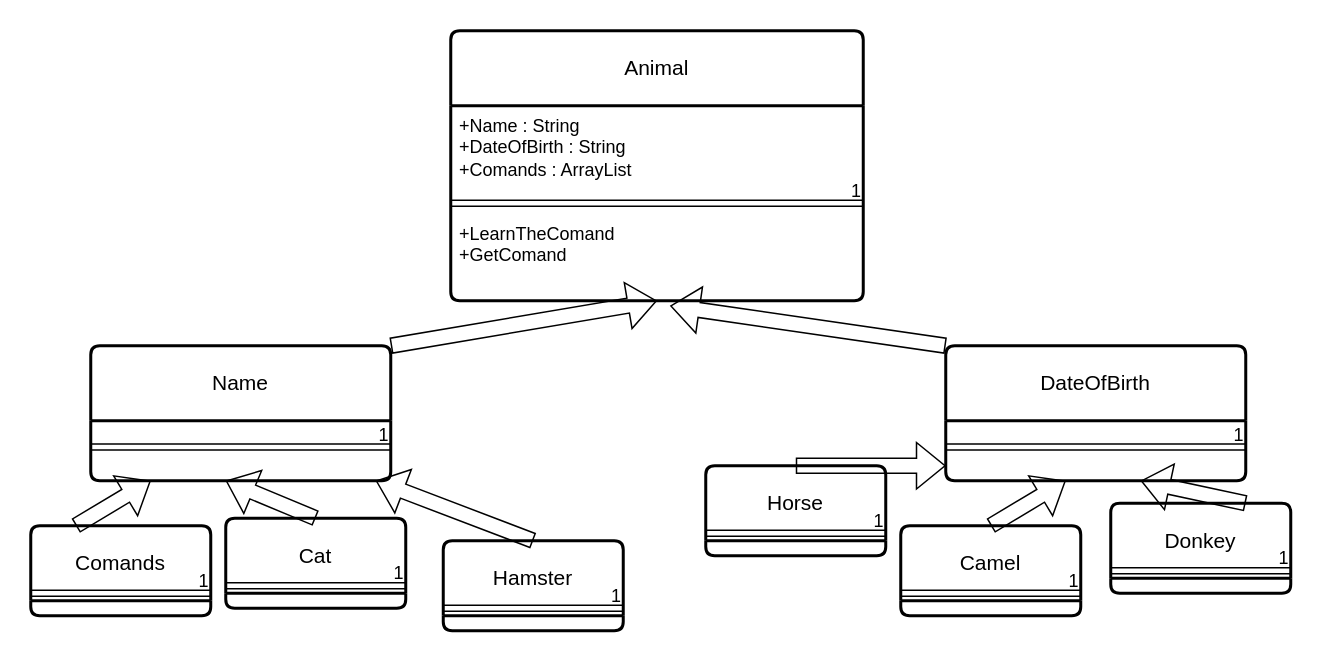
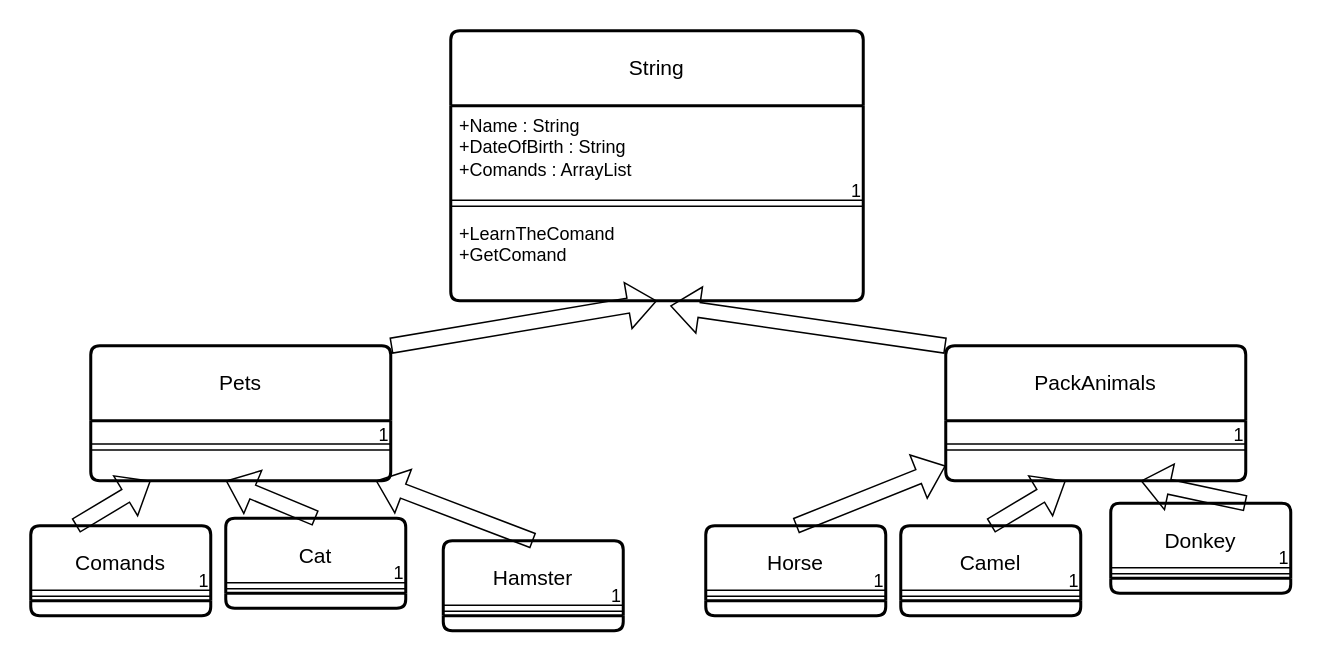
(657, 68) -> (657, 68)
(241, 383) -> (241, 383)
(1096, 383) -> (1096, 383)
(796, 511) -> (796, 571)
